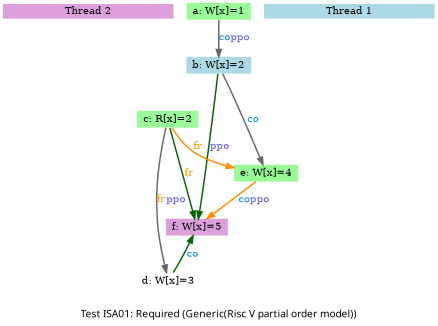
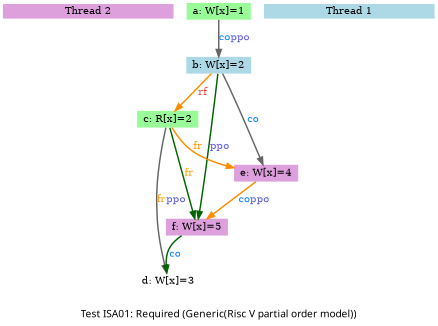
none -> (196, 90)
(266, 173) -> (266, 173)
(182, 258) -> (169, 248)
